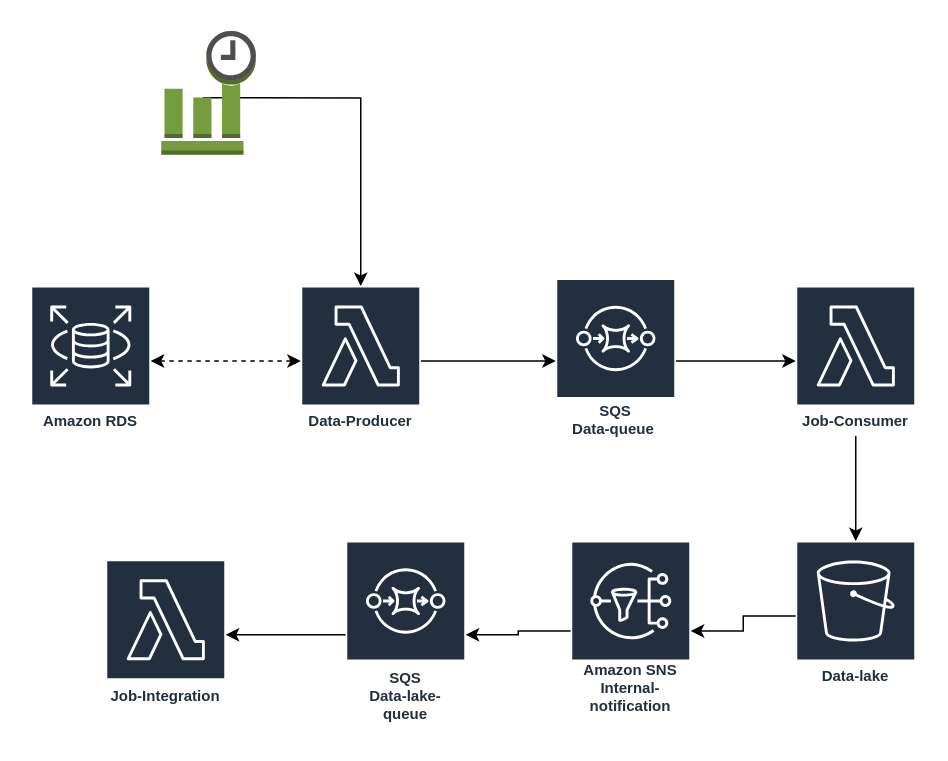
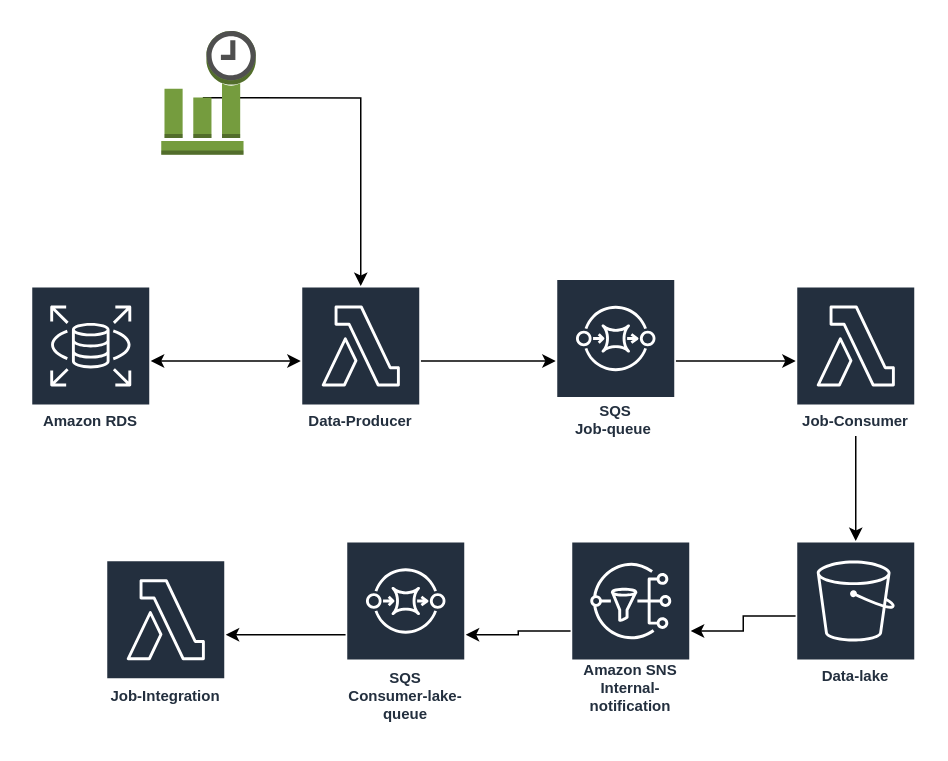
(224, 361) -> (224, 361)
(616, 419) -> (616, 419)
(406, 695) -> (406, 695)
